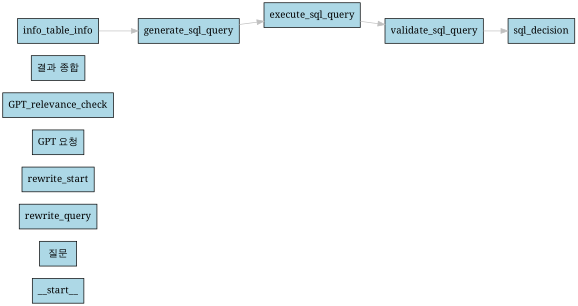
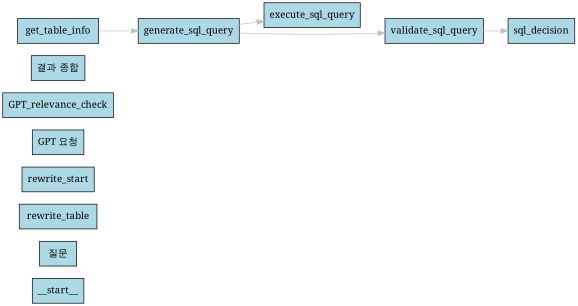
(369, 23) -> (309, 34)
(58, 31) -> (58, 31)
(58, 217) -> (58, 217)
